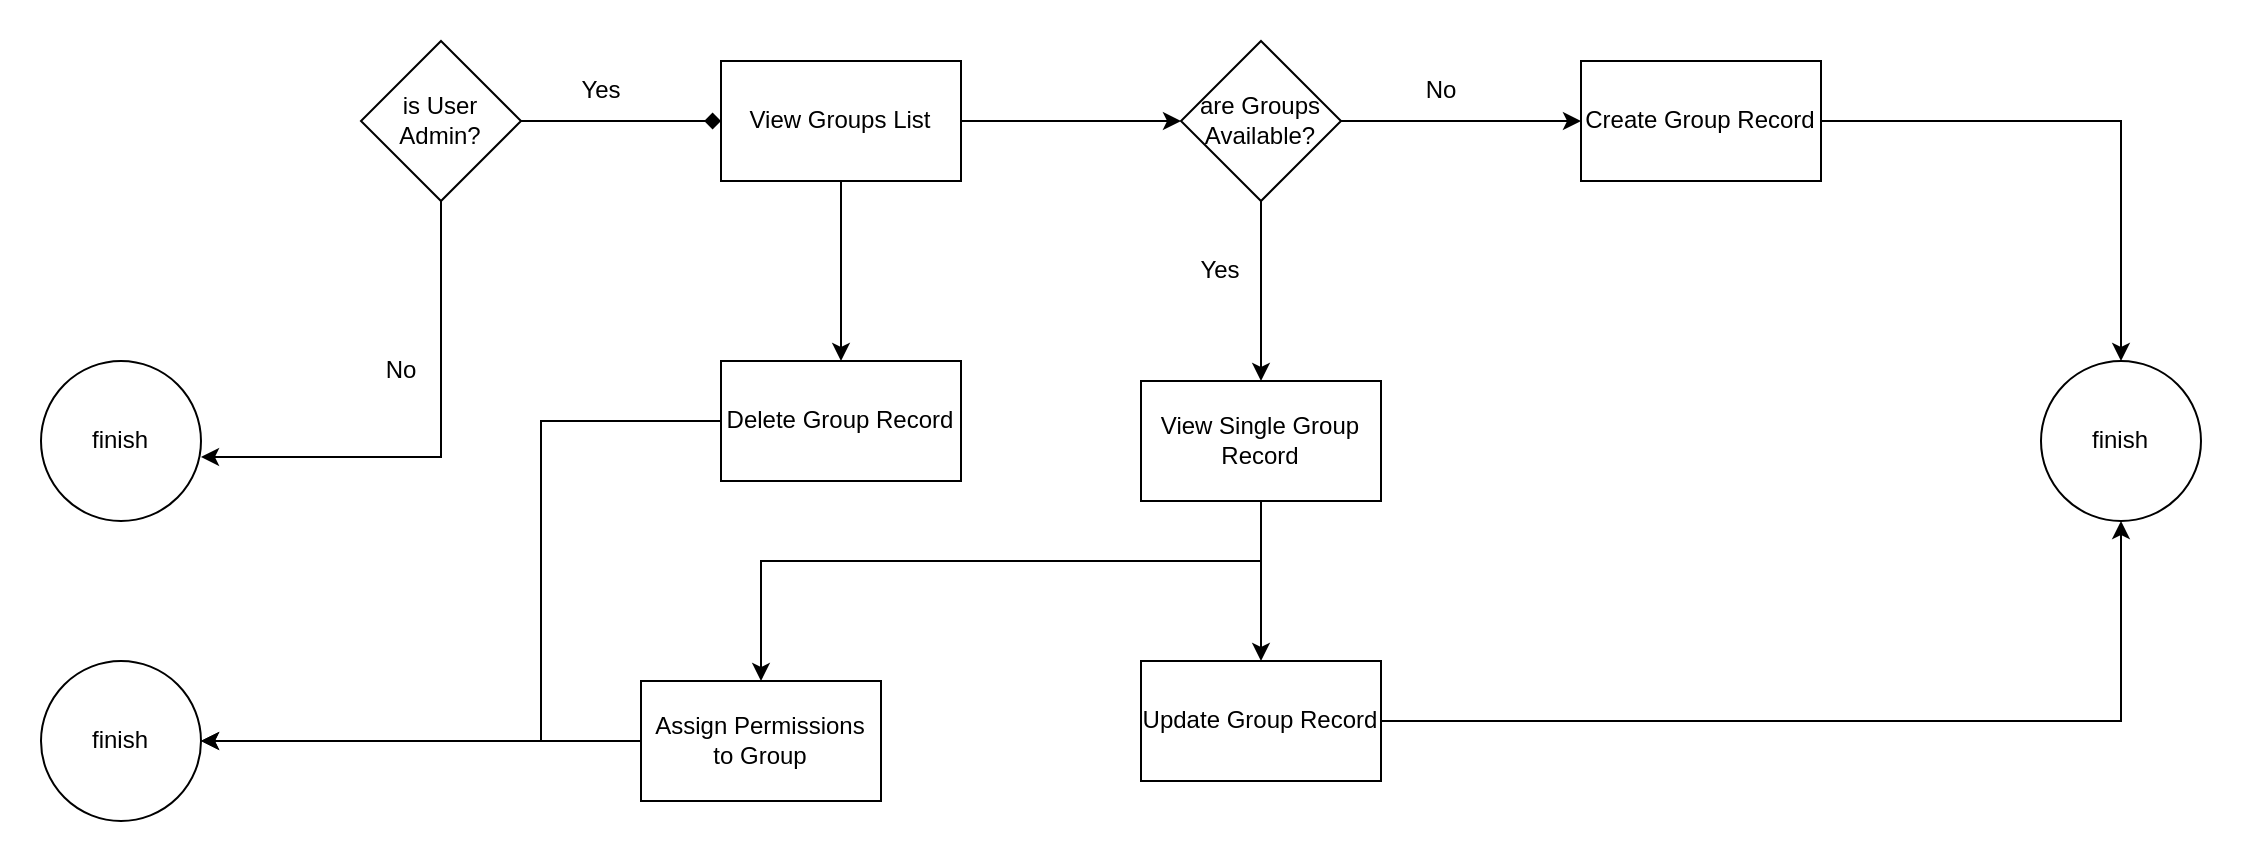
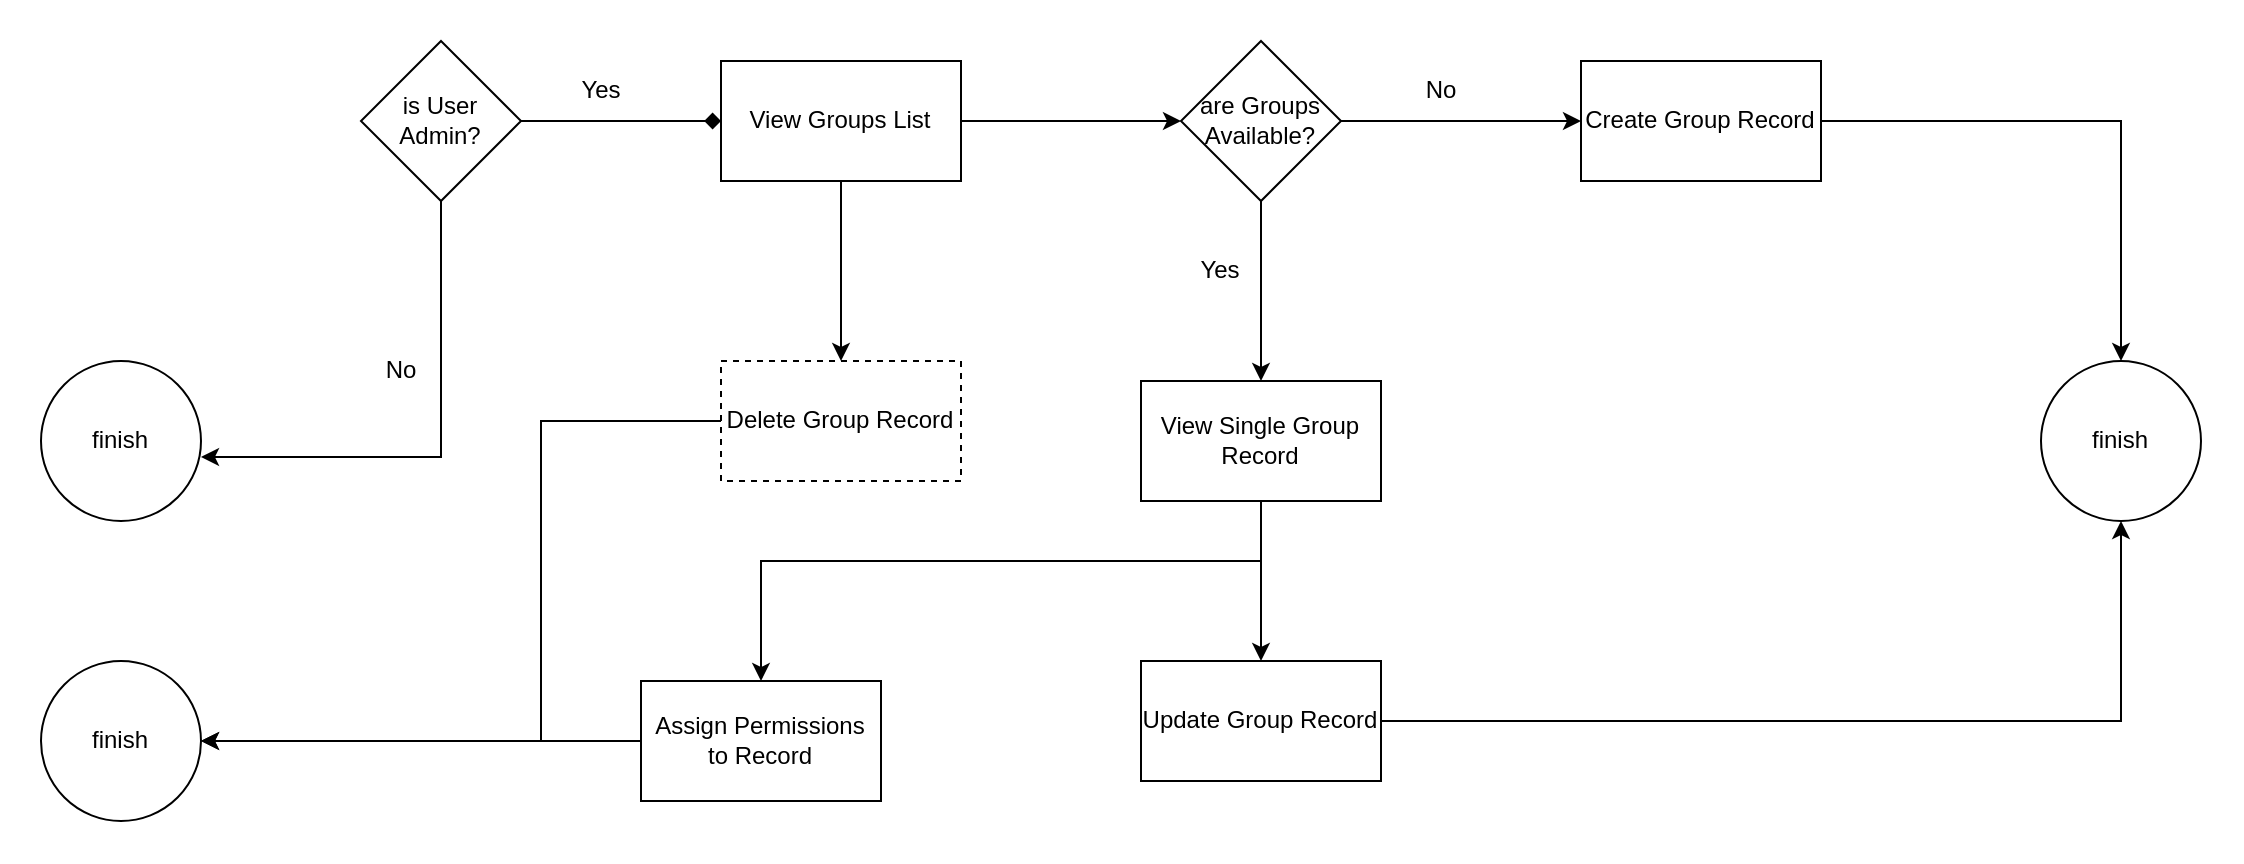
(841, 421) -> (841, 421)
(761, 741) -> (761, 741)
